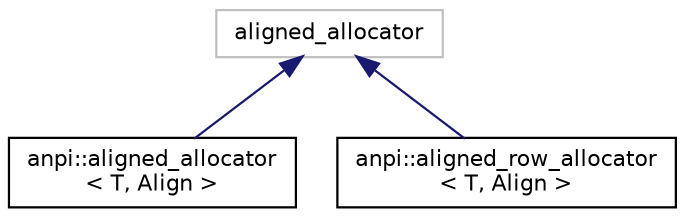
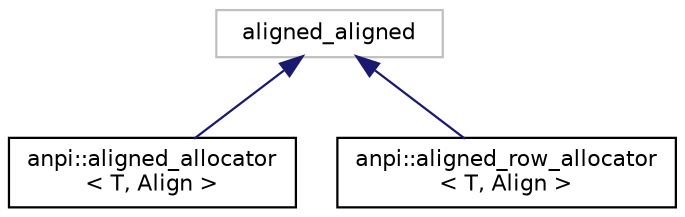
(330, 34) -> (330, 34)
